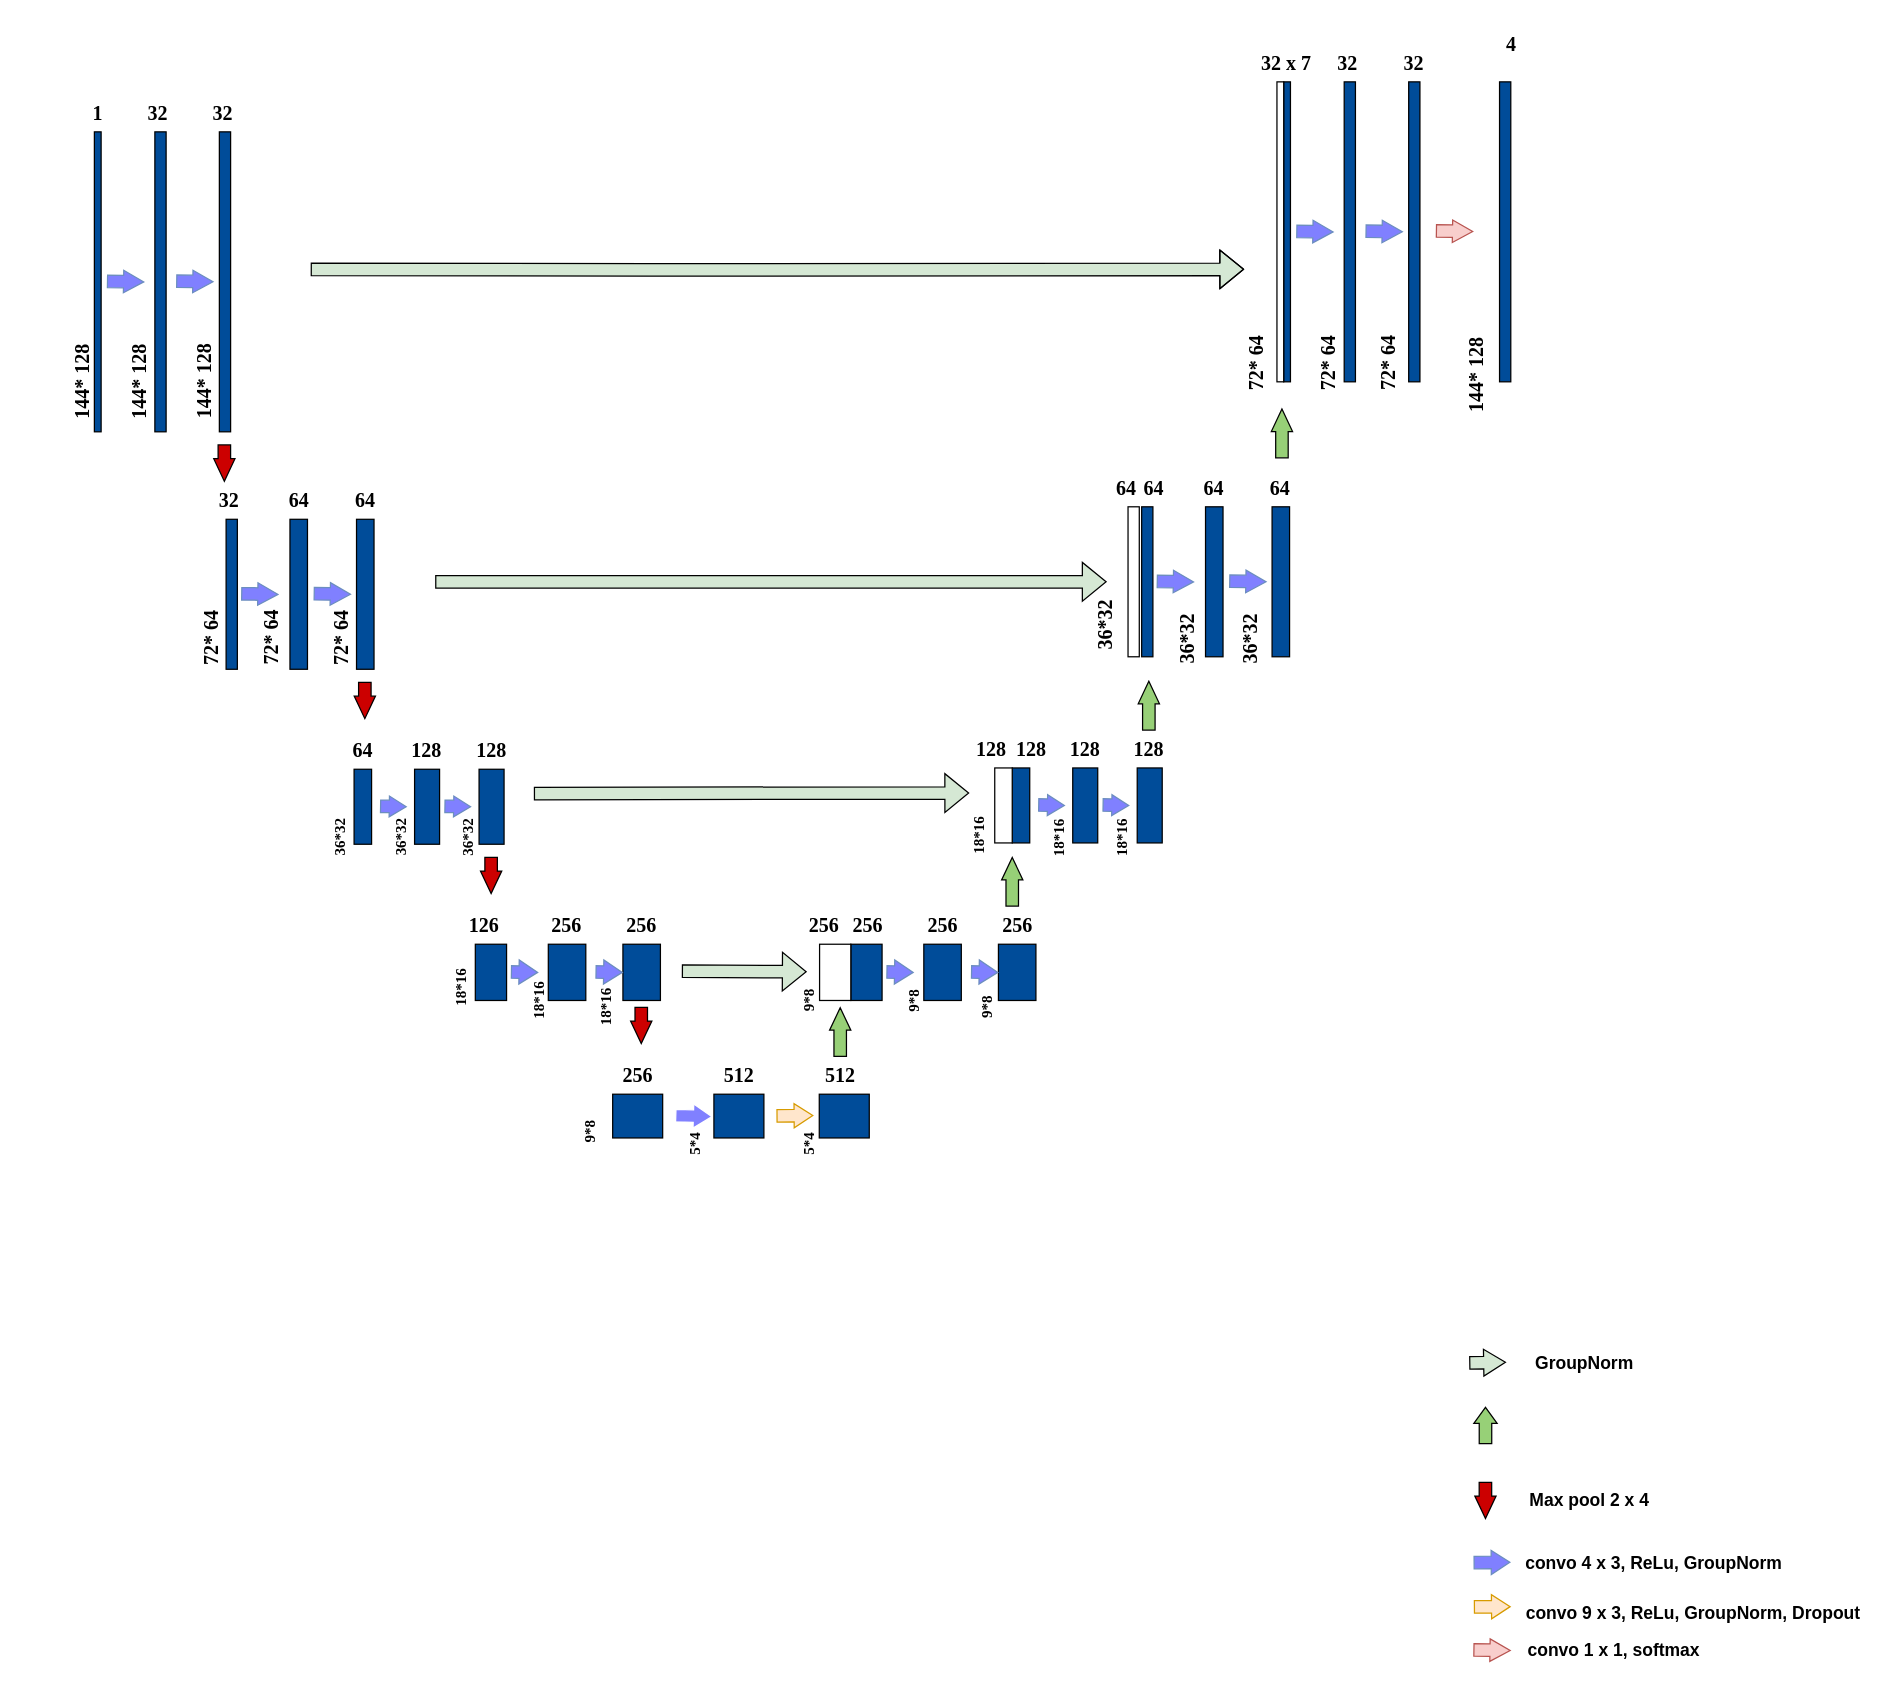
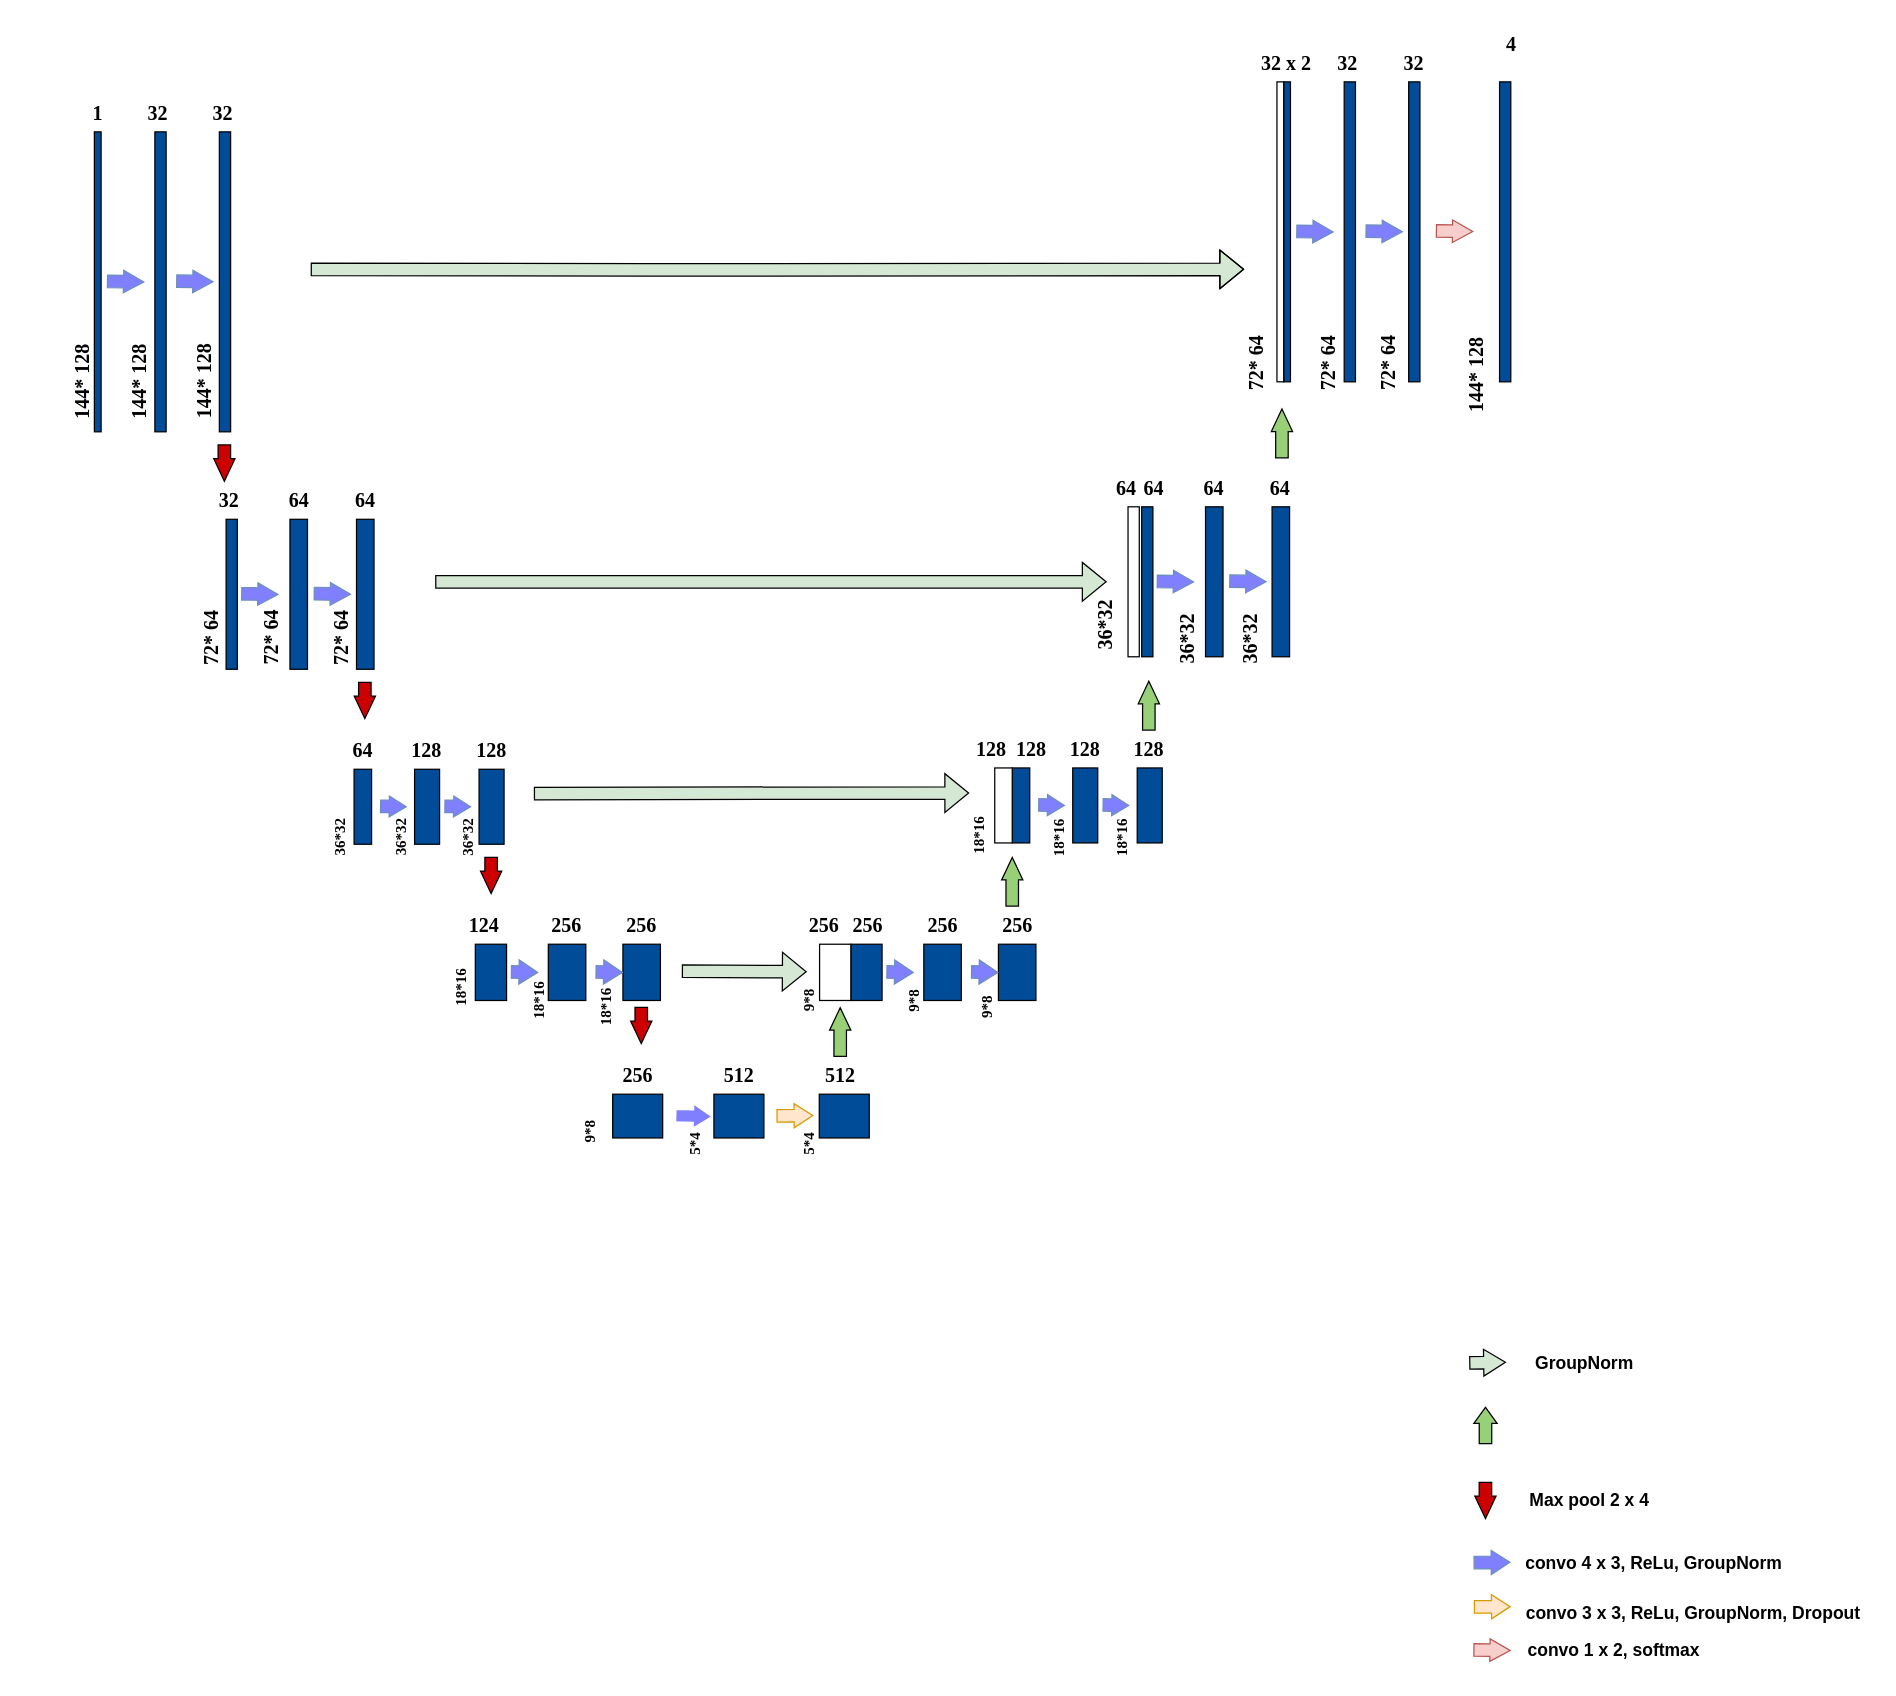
(1287, 63) -> (1287, 63)
(484, 926) -> (484, 926)
(1694, 1613) -> (1694, 1613)
(1614, 1651) -> (1614, 1651)
